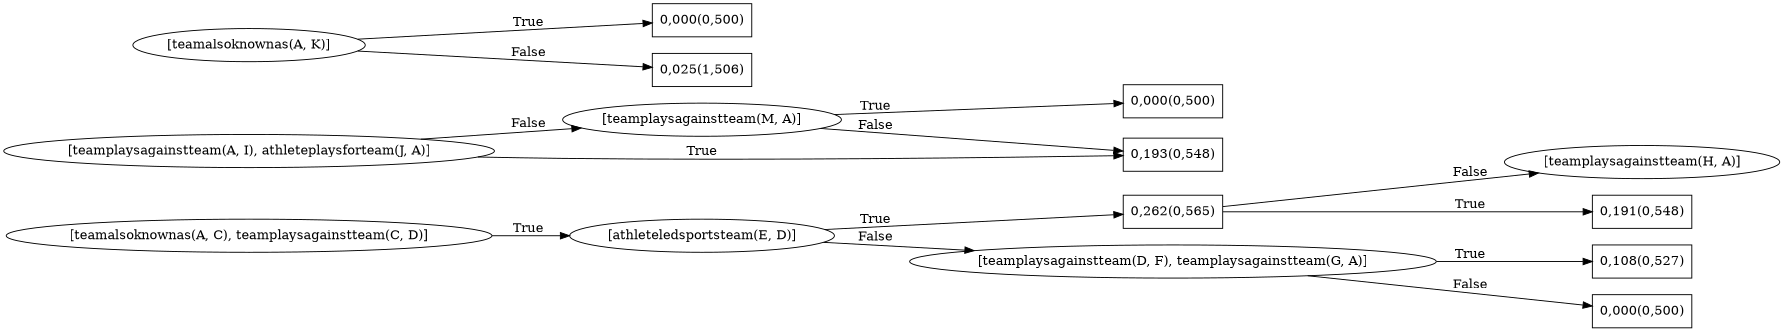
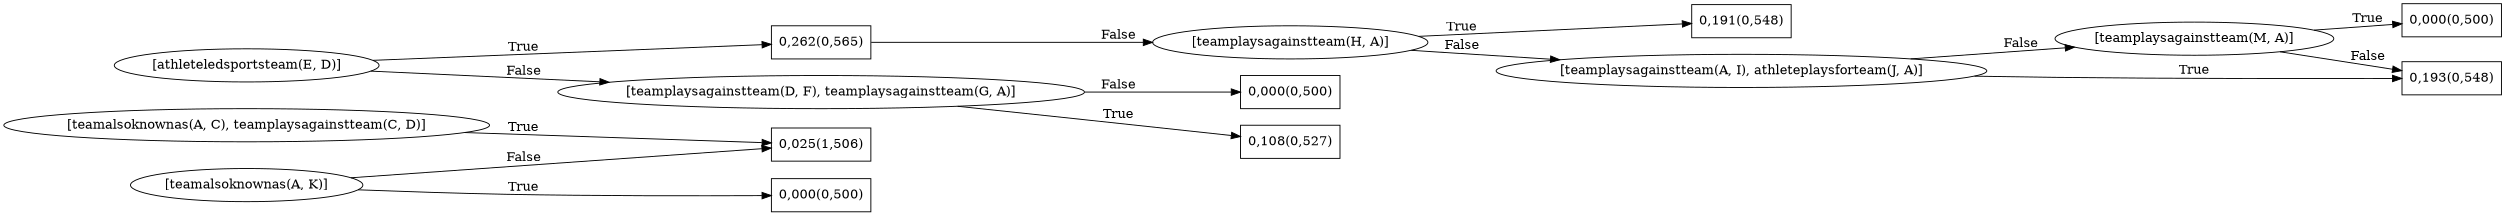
none -> (1481, 55)
(1403, 212) -> (1550, 30)
(526, 236) -> (613, 138)
